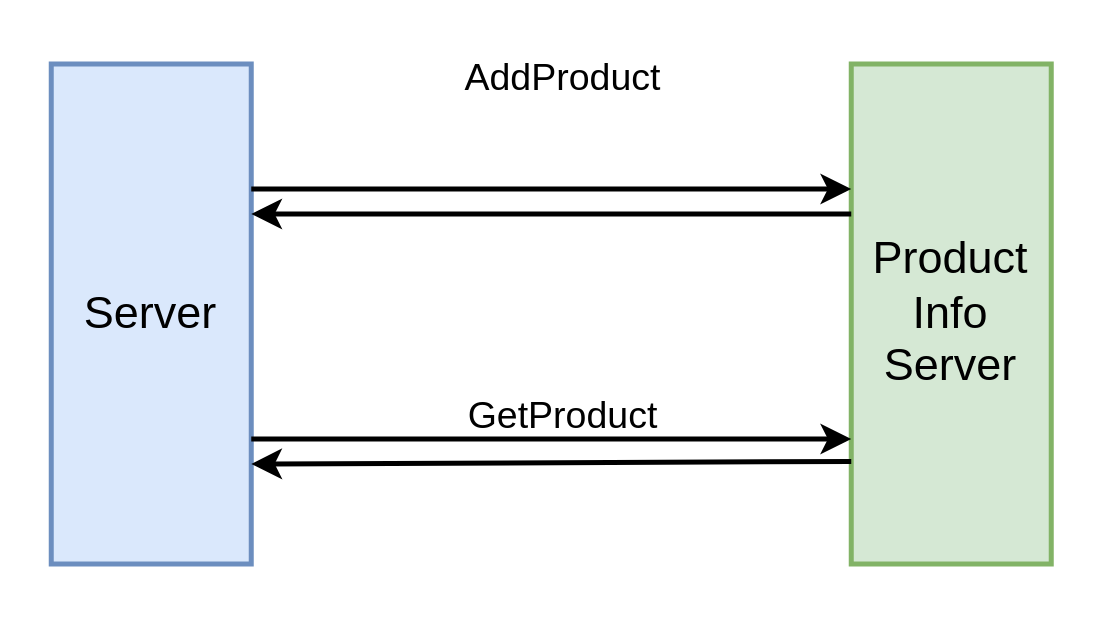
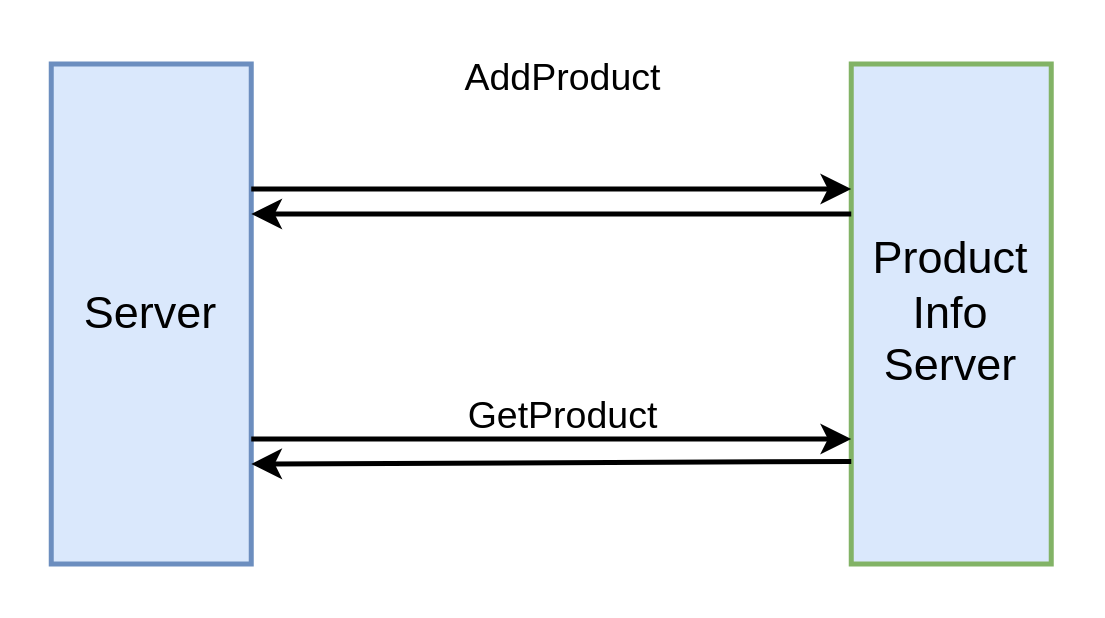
(951, 314) -> (951, 314)
